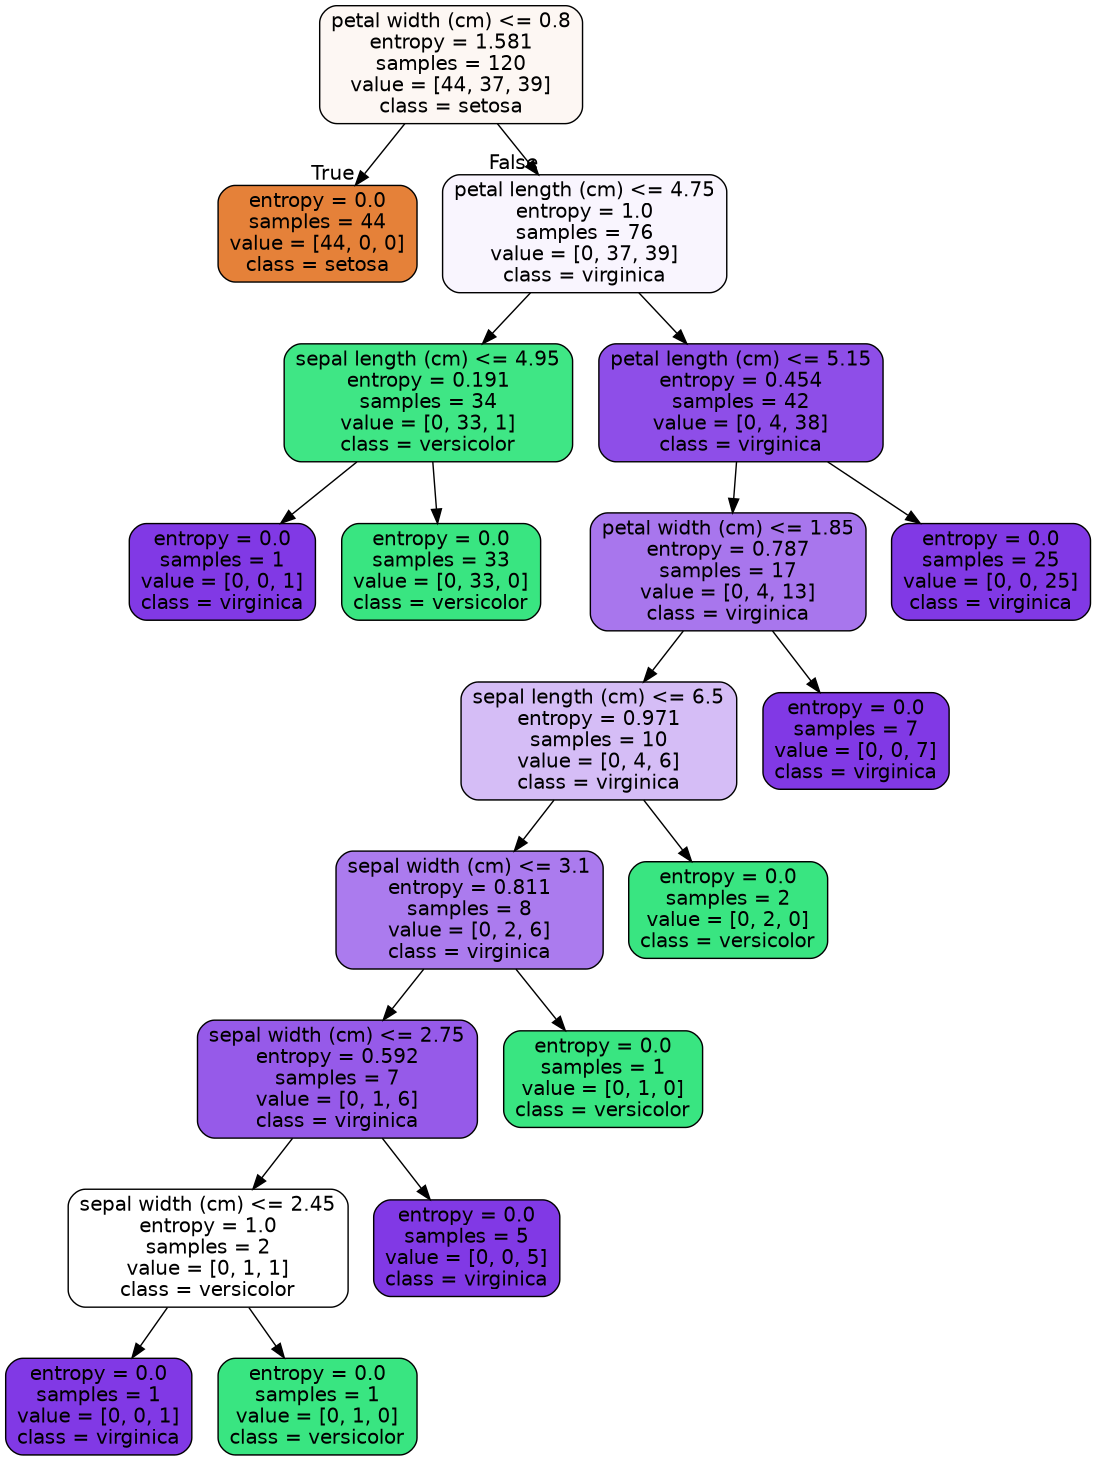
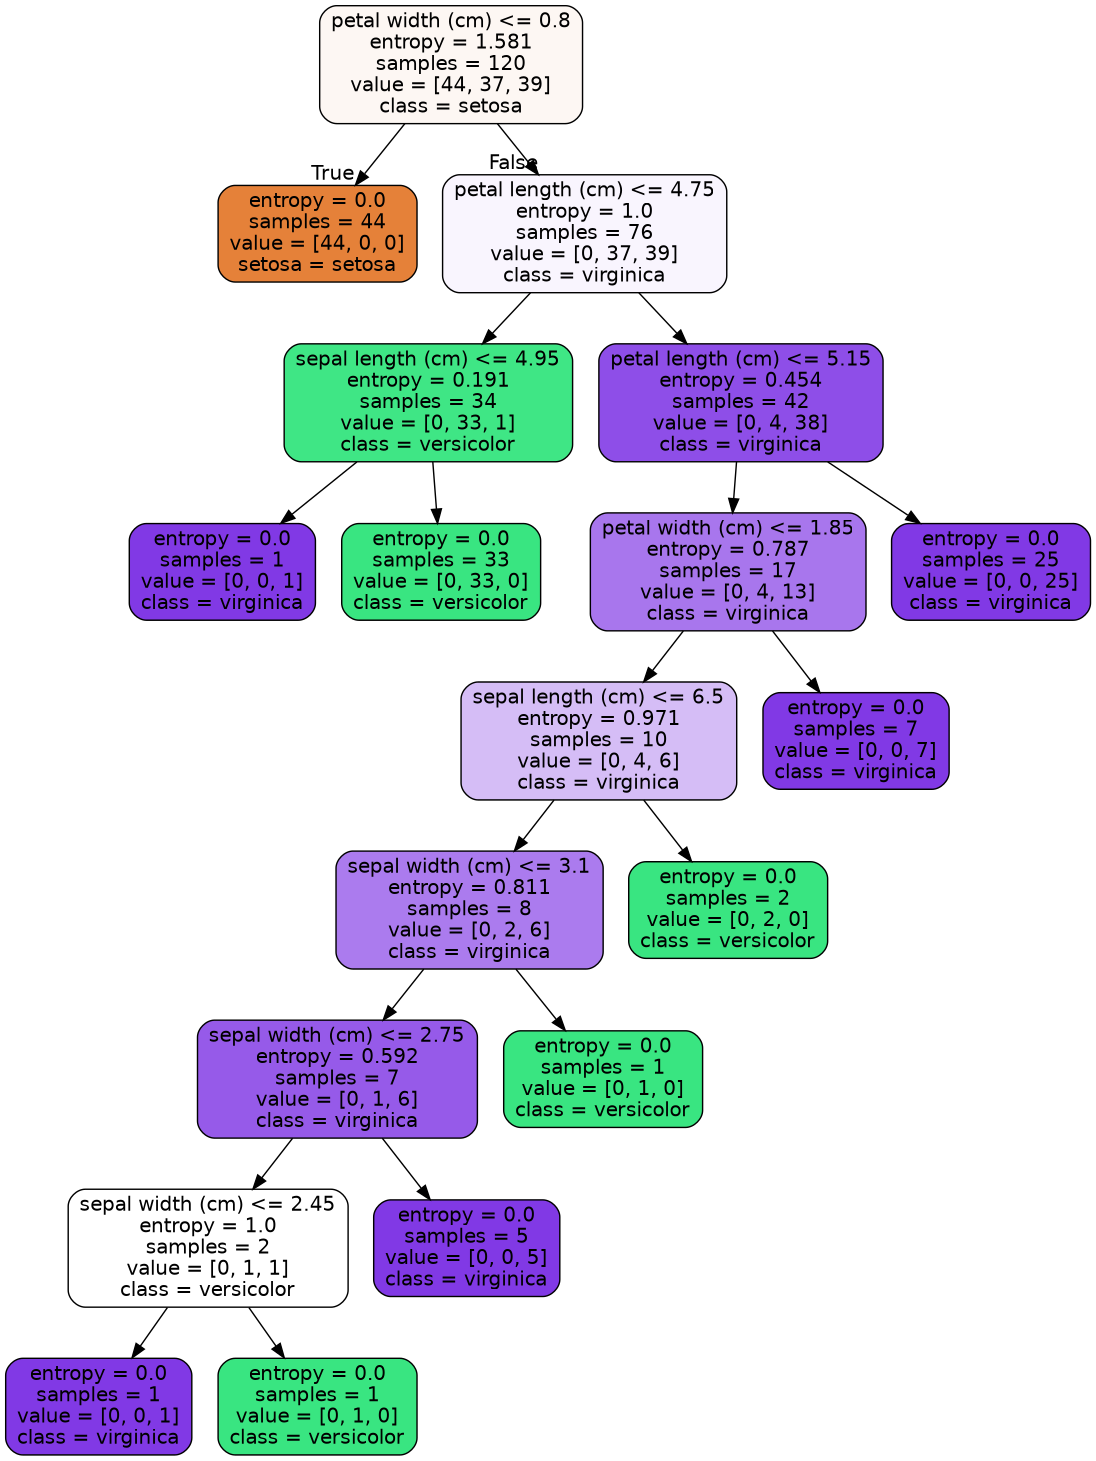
(318, 234) -> (318, 234)
